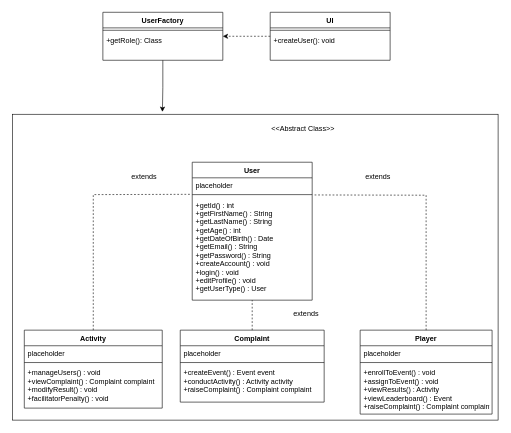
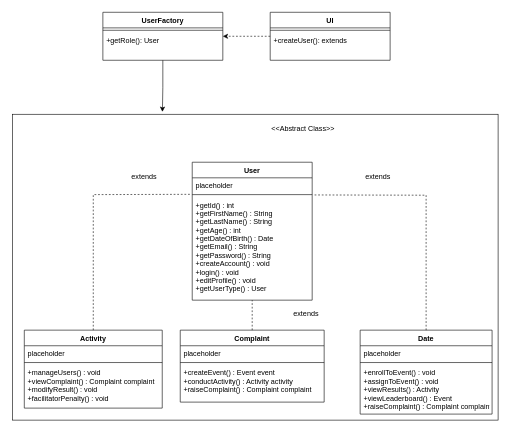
(137, 41) -> (136, 41)
(309, 41) -> (316, 41)
(426, 338) -> (426, 338)
